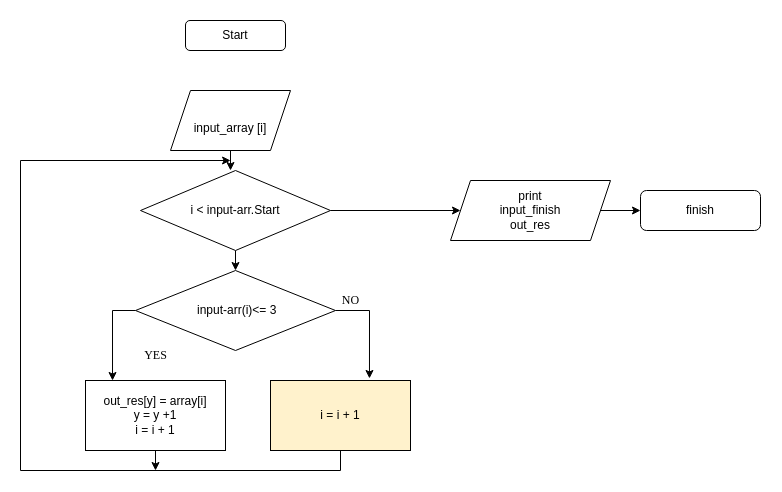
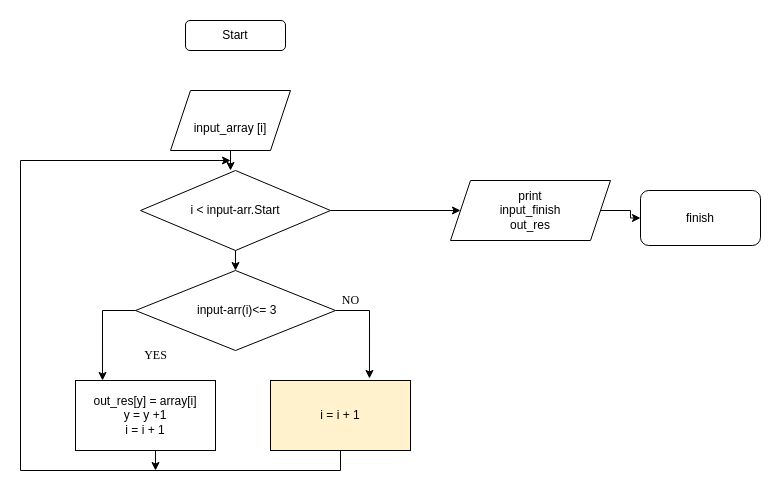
(701, 211) -> (701, 218)
(156, 416) -> (146, 416)
